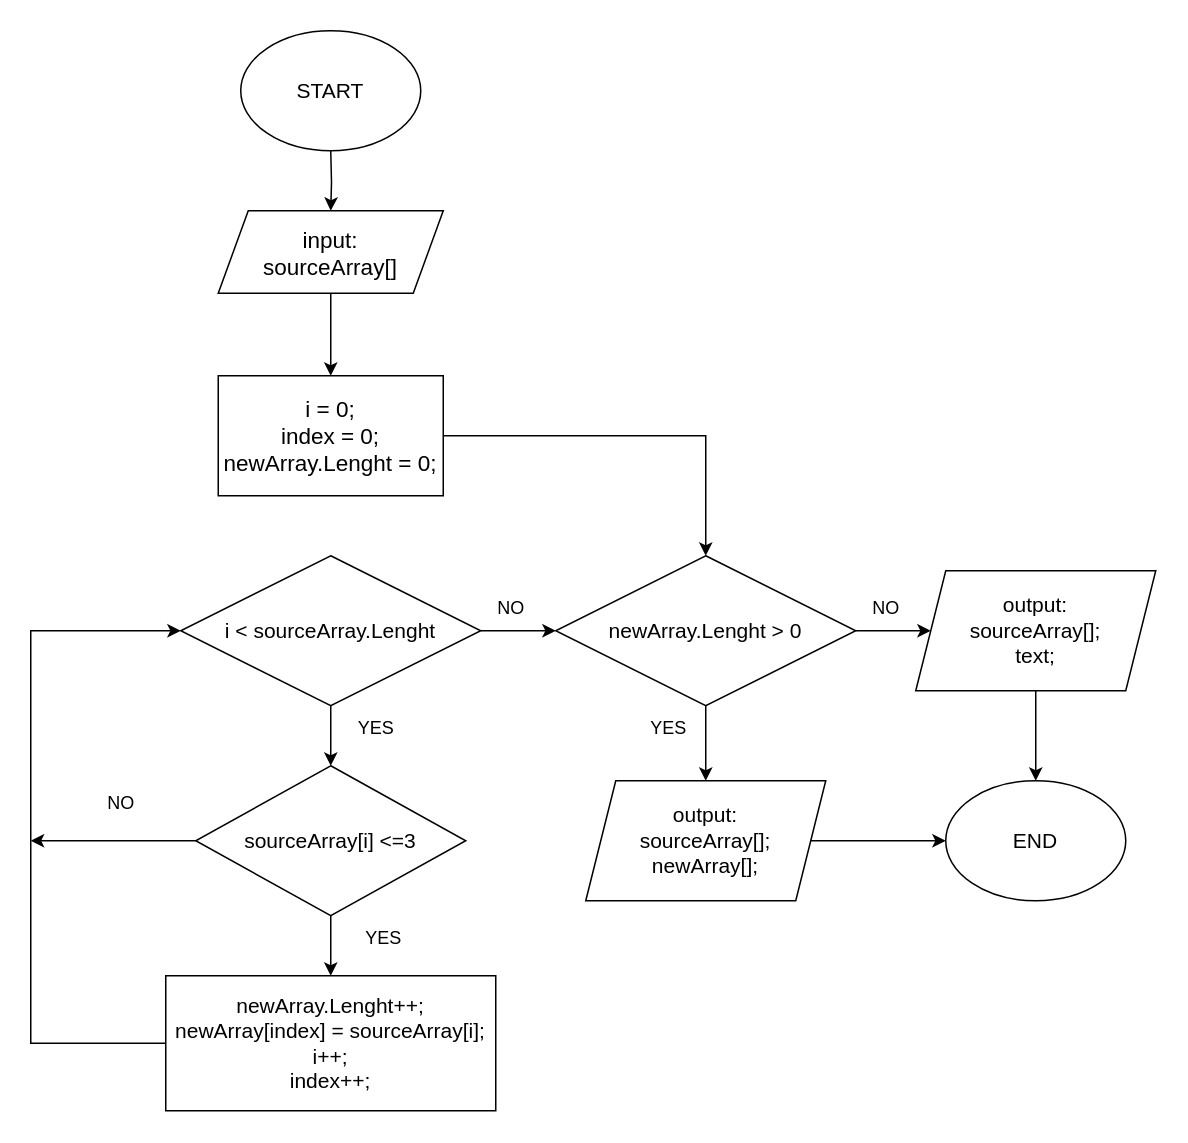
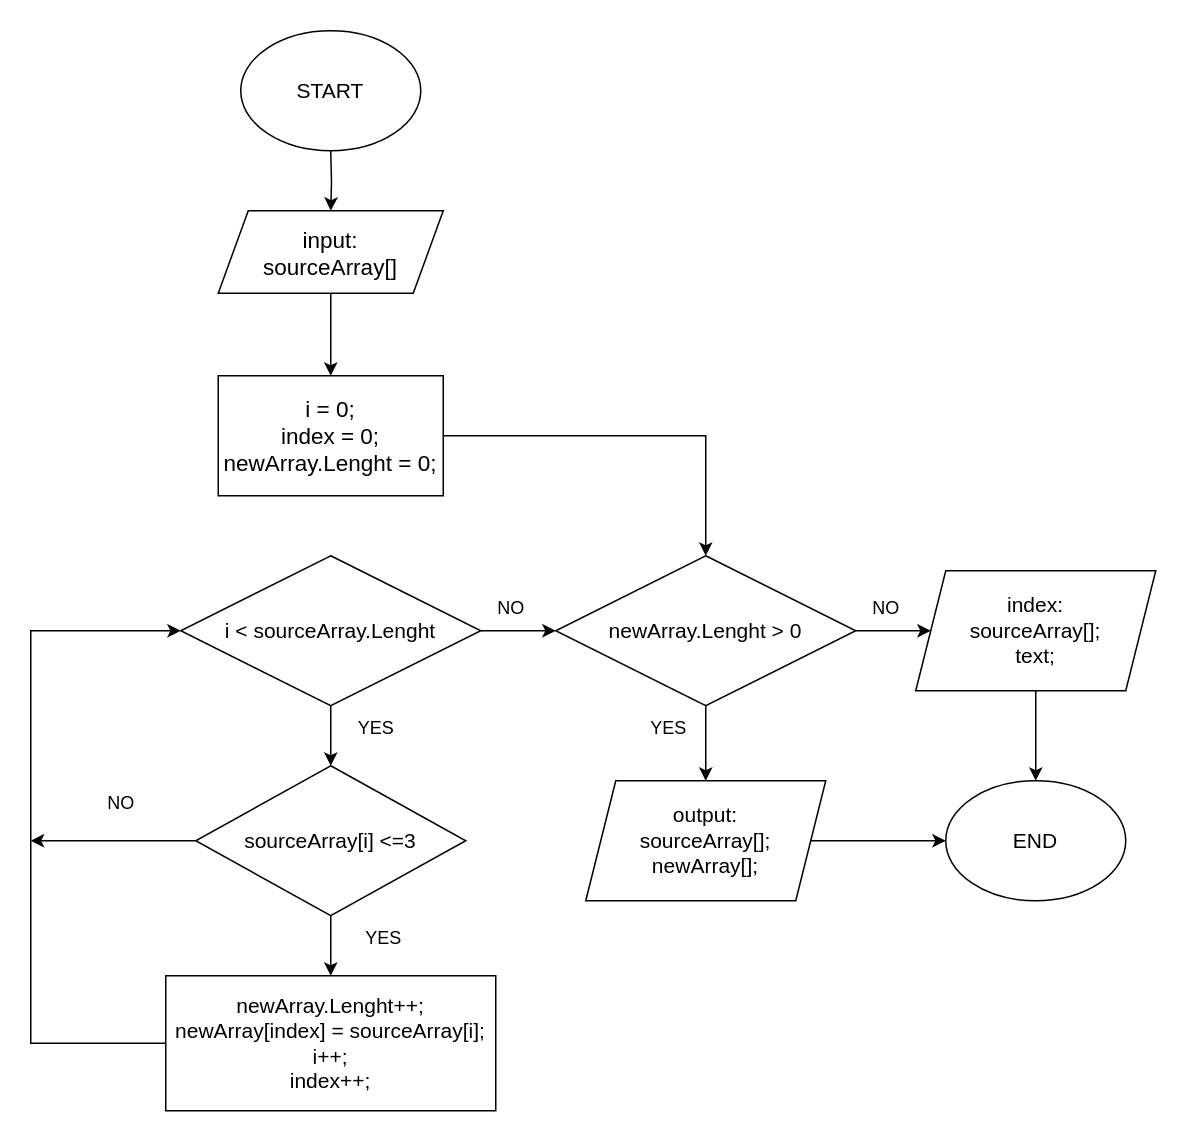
(1036, 631) -> (1036, 631)
